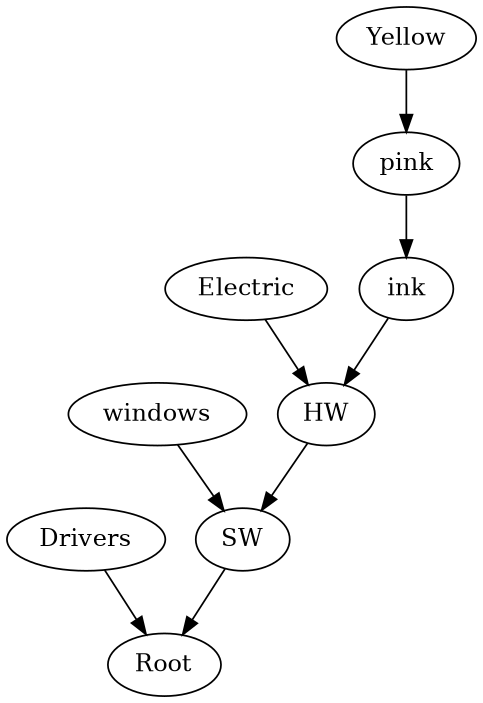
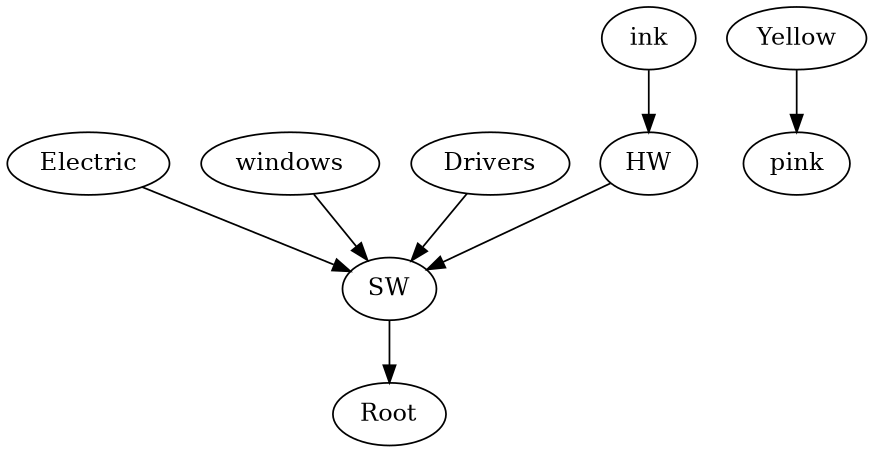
(406, 218) -> none
(282, 345) -> (238, 226)
(121, 595) -> (445, 220)
